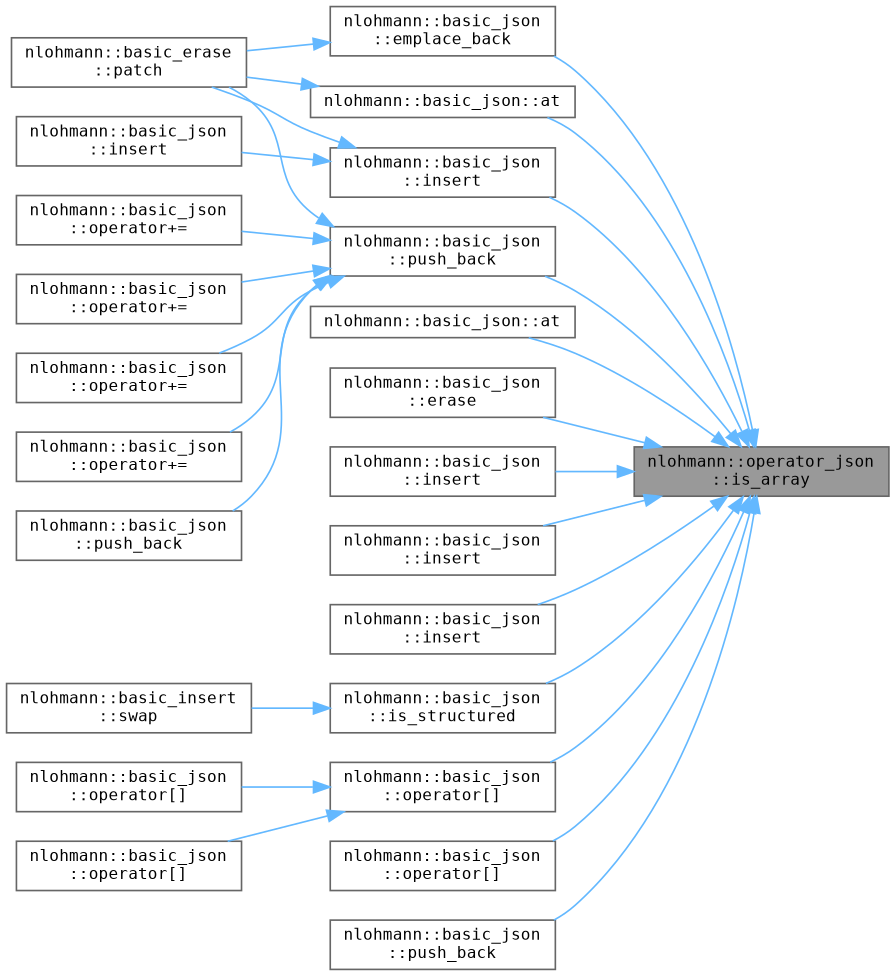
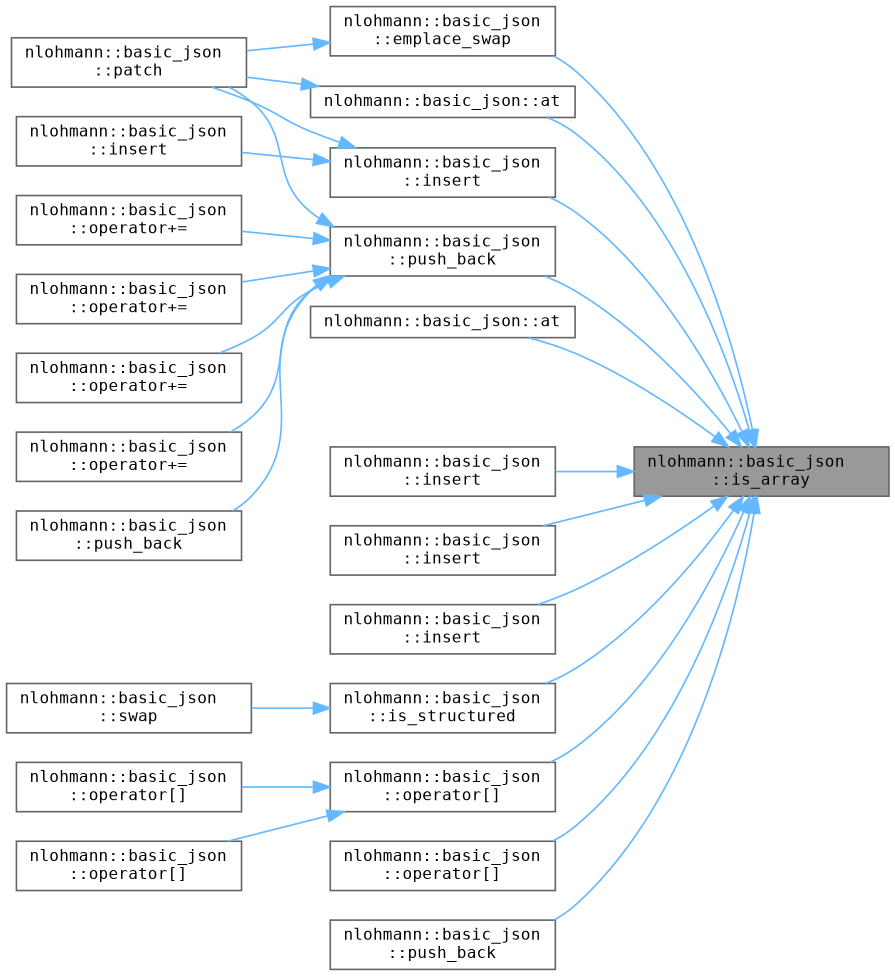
(443, 31) -> (443, 31)
(129, 62) -> (129, 62)
(443, 393) -> none
(762, 472) -> (762, 472)
(129, 708) -> (129, 708)
